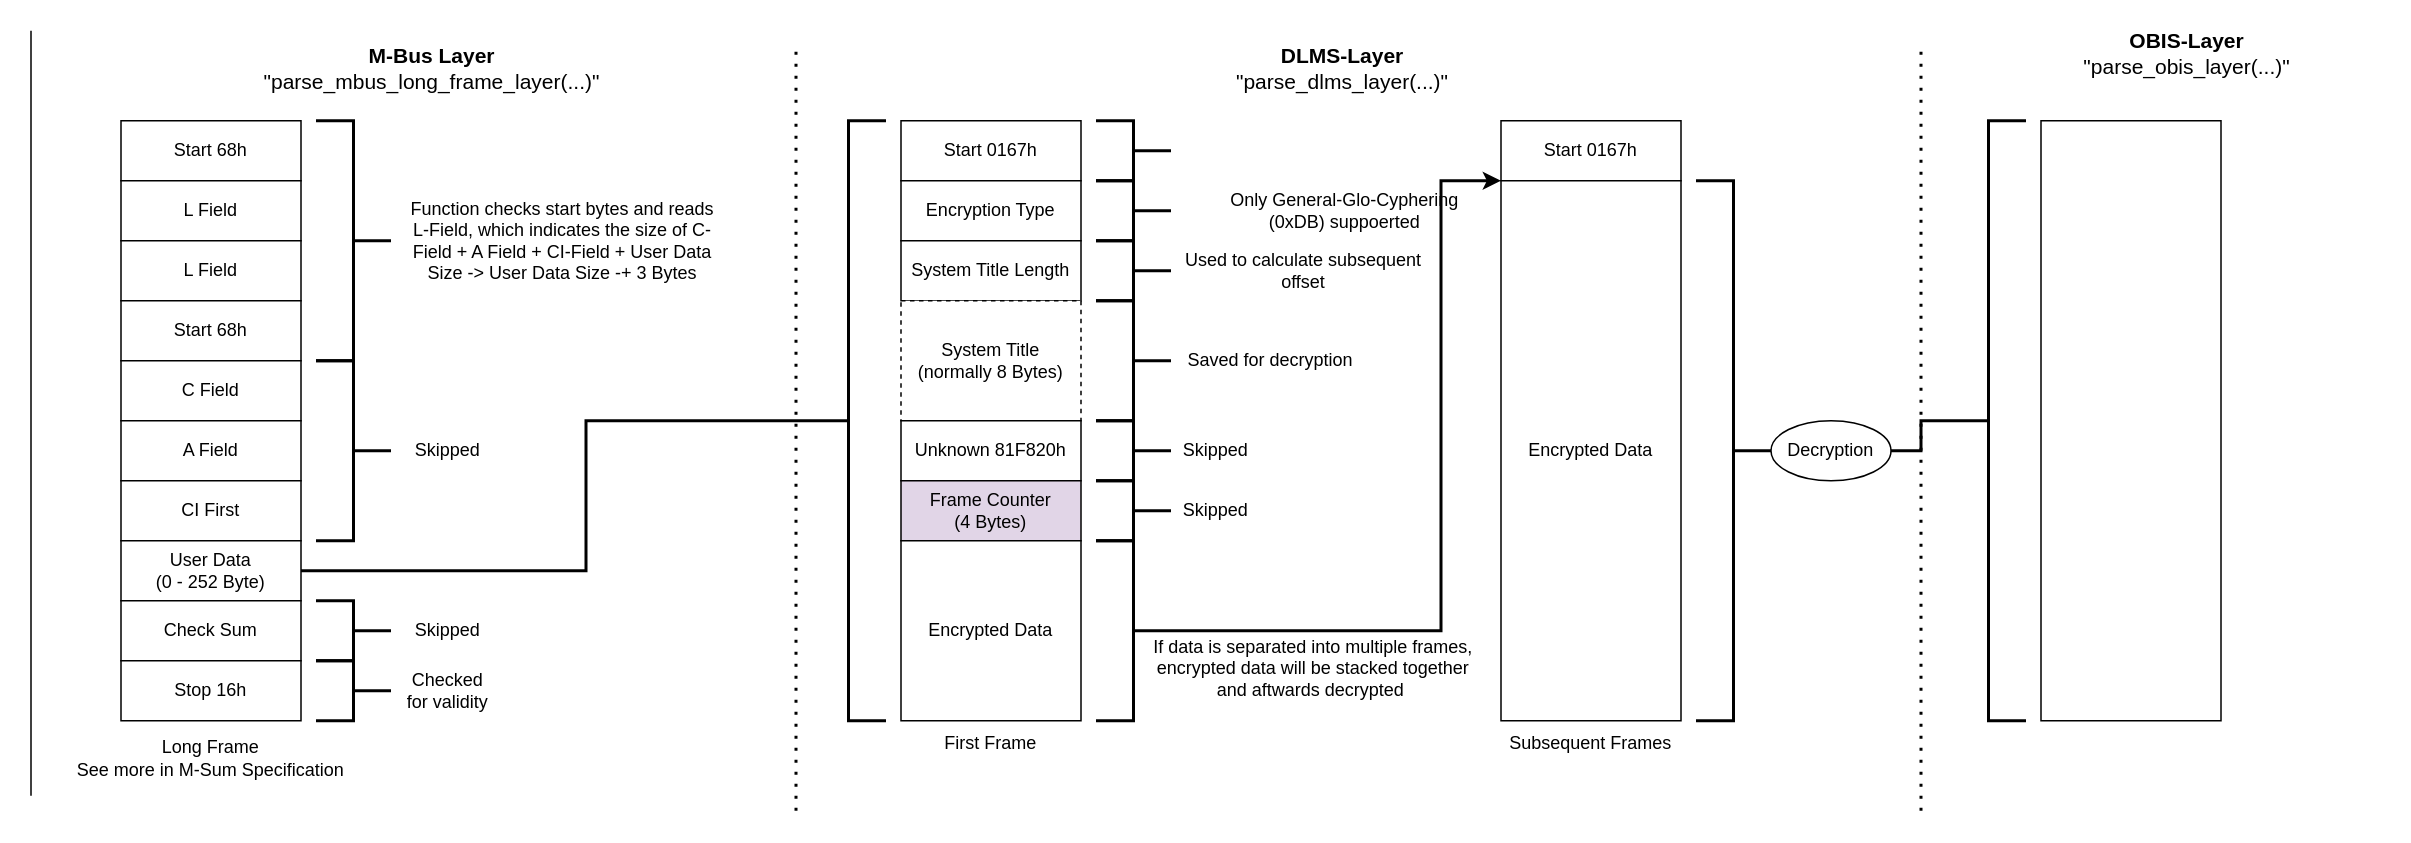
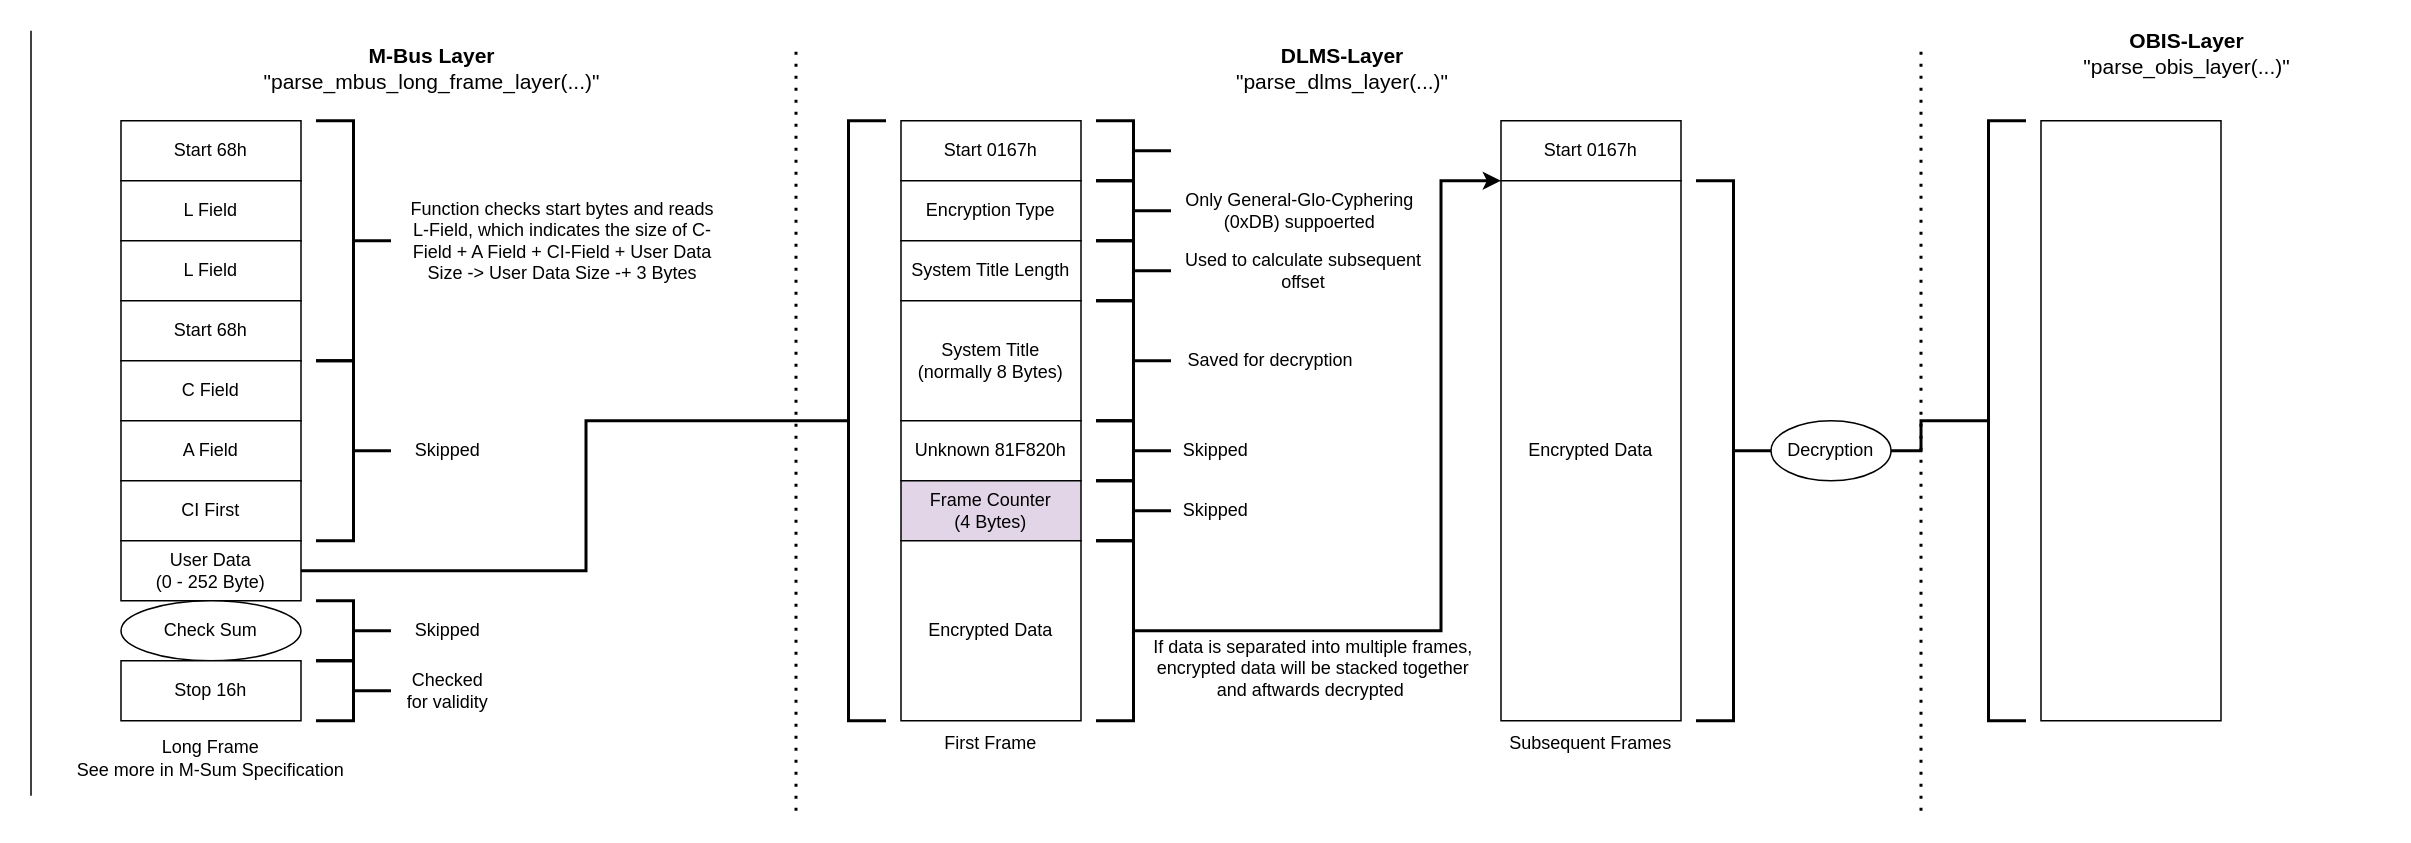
(1345, 211) -> (1300, 211)
(991, 361) -> (991, 361)
(211, 631) -> (211, 631)
